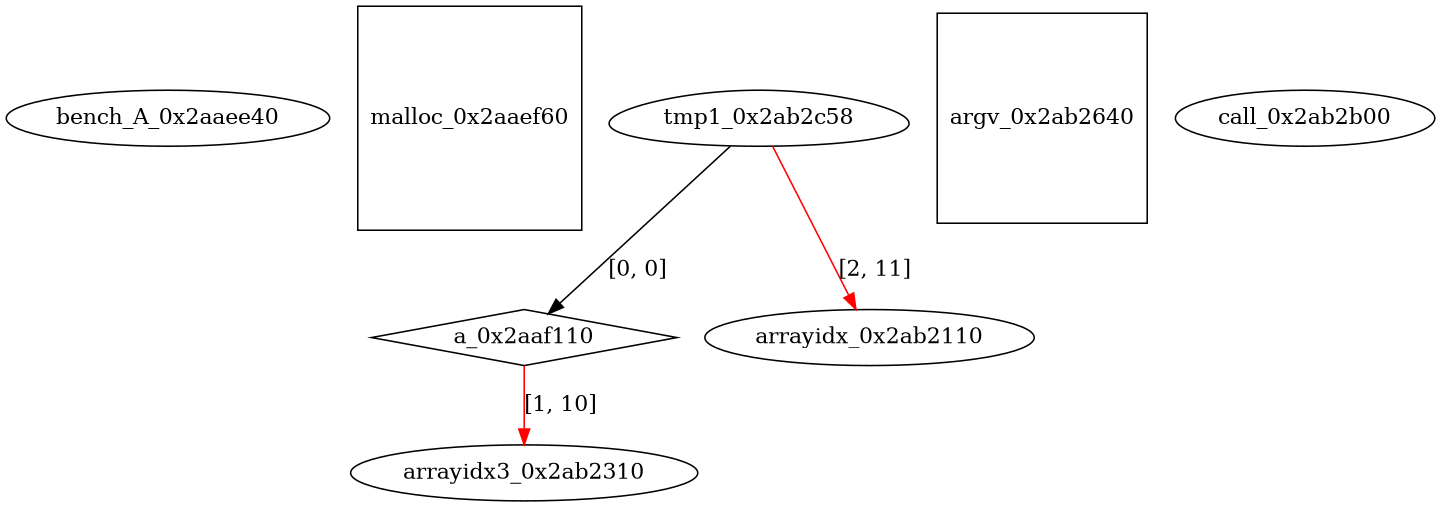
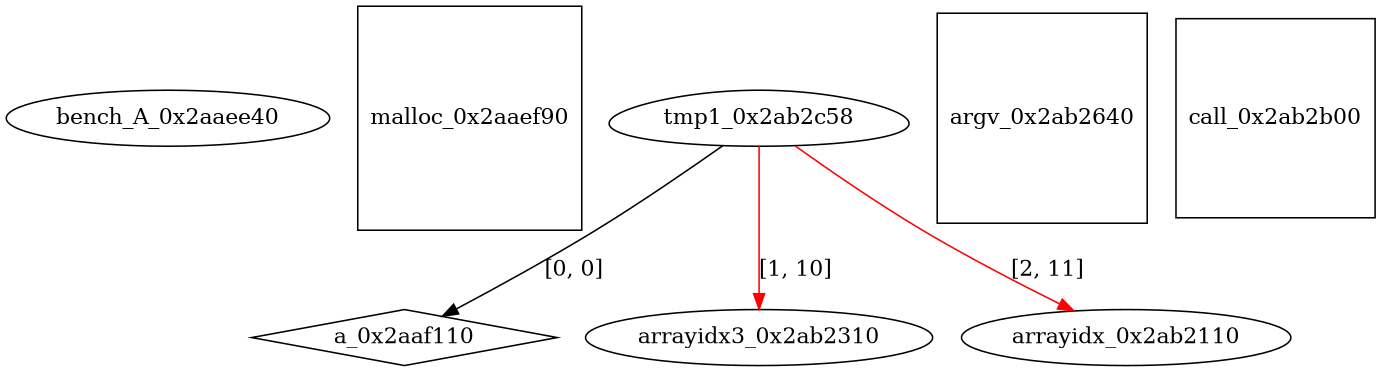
(470, 118) -> (470, 118)
(1305, 118) -> (1276, 118)
(524, 397) -> (759, 220)
